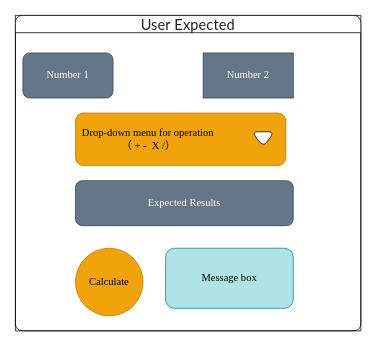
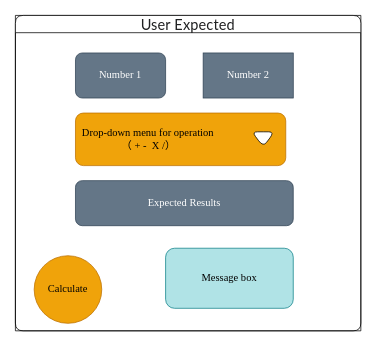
(68, 75) -> (120, 75)
(109, 282) -> (68, 289)
